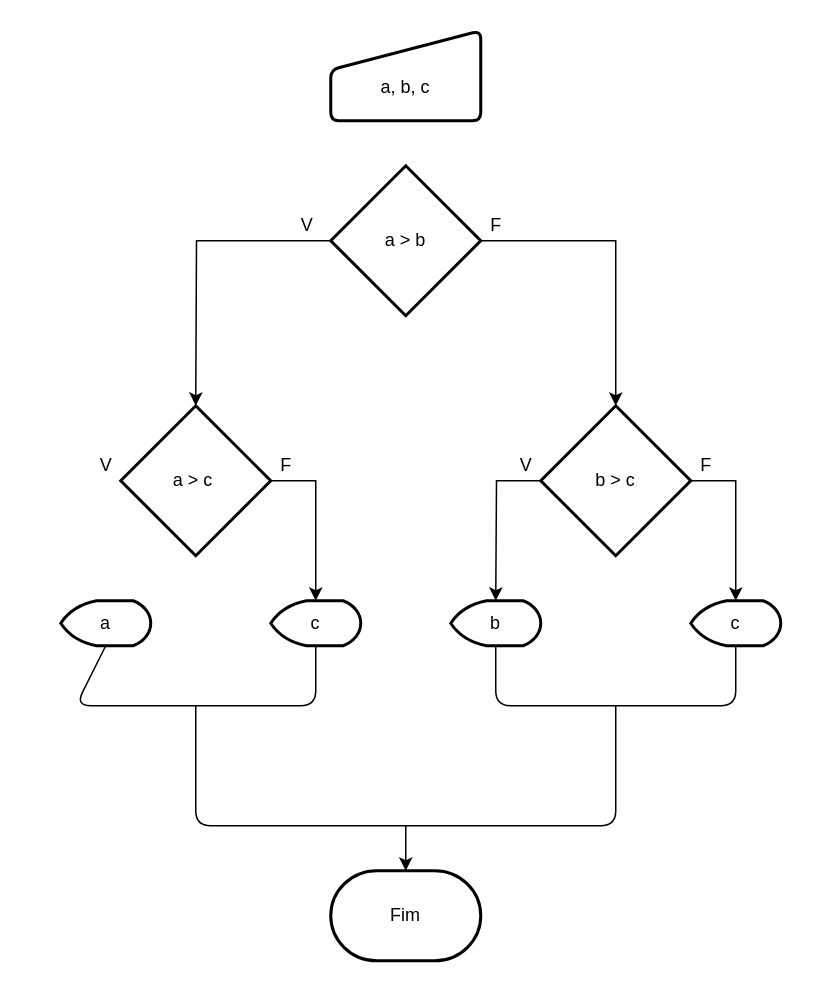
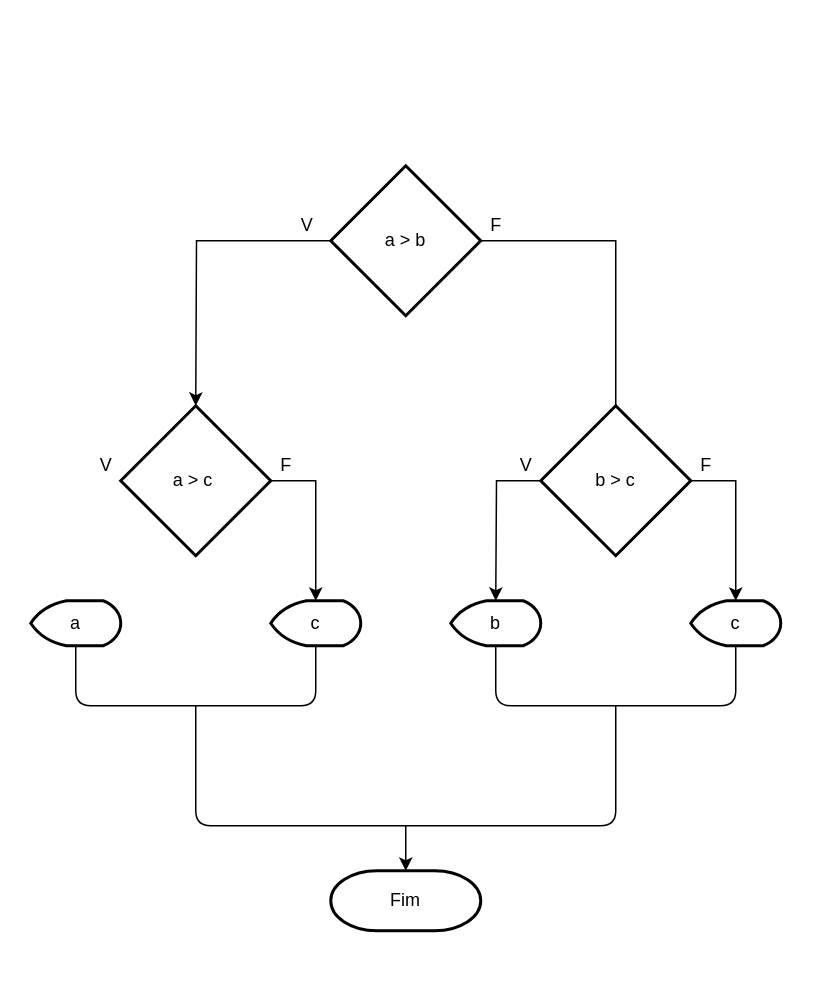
(406, 76) -> none
(616, 394) -> (616, 398)
(106, 623) -> (76, 623)
(406, 916) -> (406, 901)
